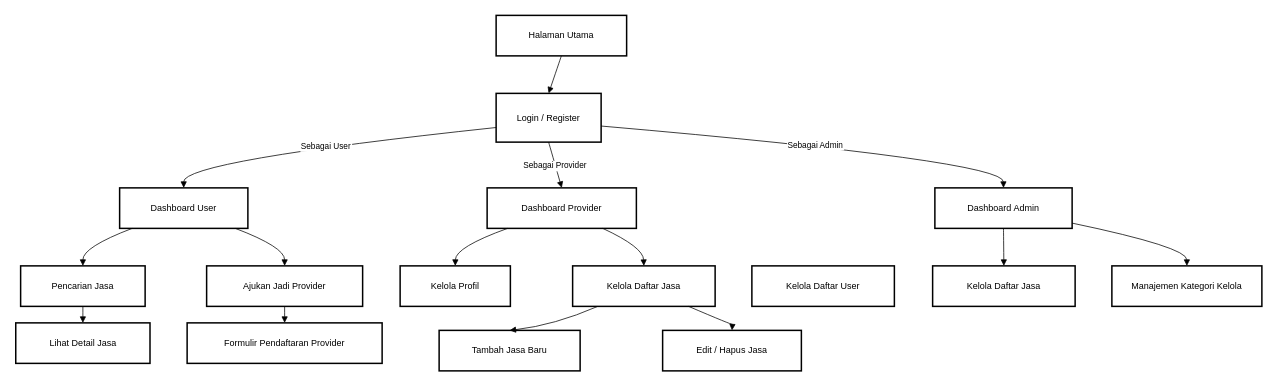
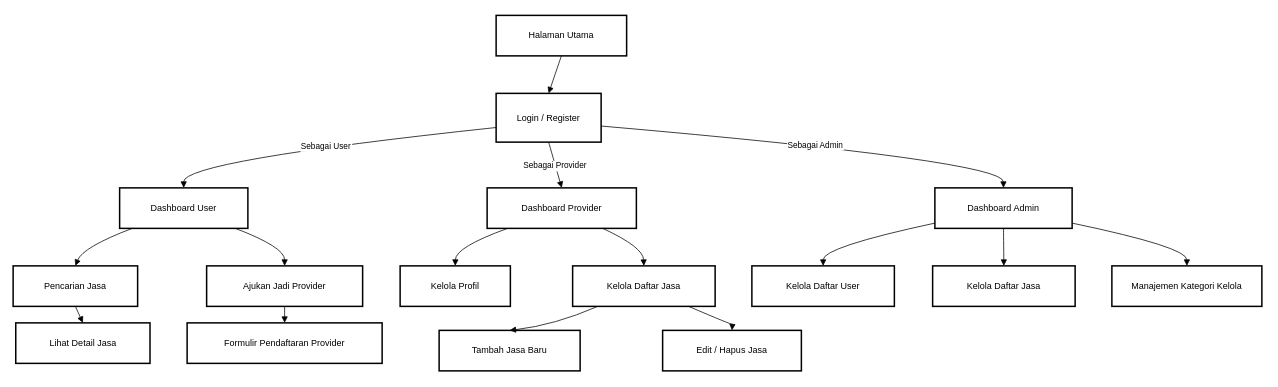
none -> (878, 236)
(83, 286) -> (75, 286)
